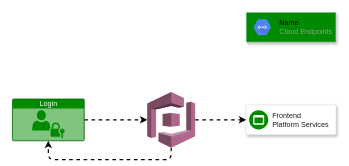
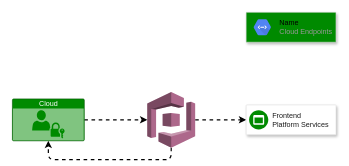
(49, 104) -> (49, 104)
